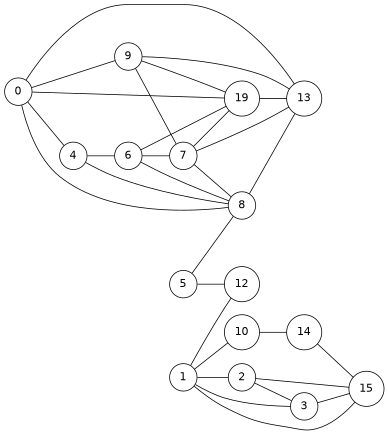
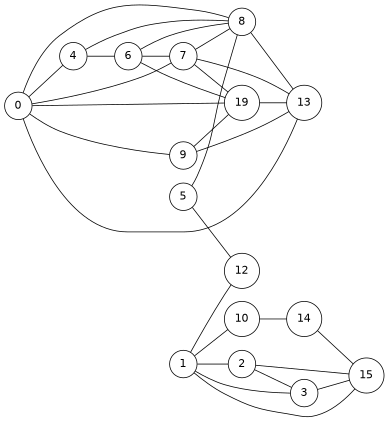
(156, 106) -> (103, 89)
